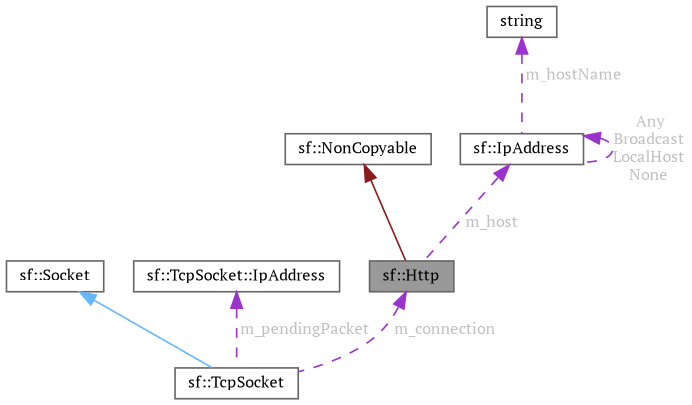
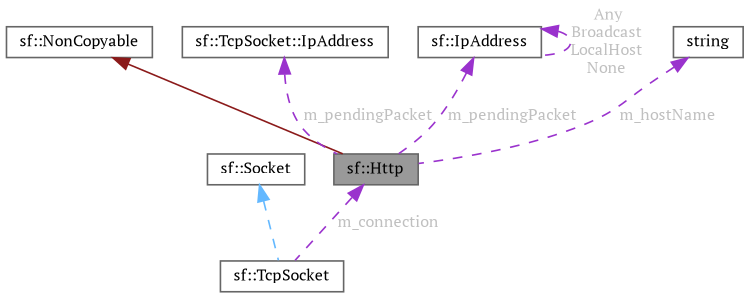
(522, 94) -> (554, 135)
(490, 223) -> (511, 116)
(153, 334) -> (271, 231)
(237, 338) -> (298, 122)
